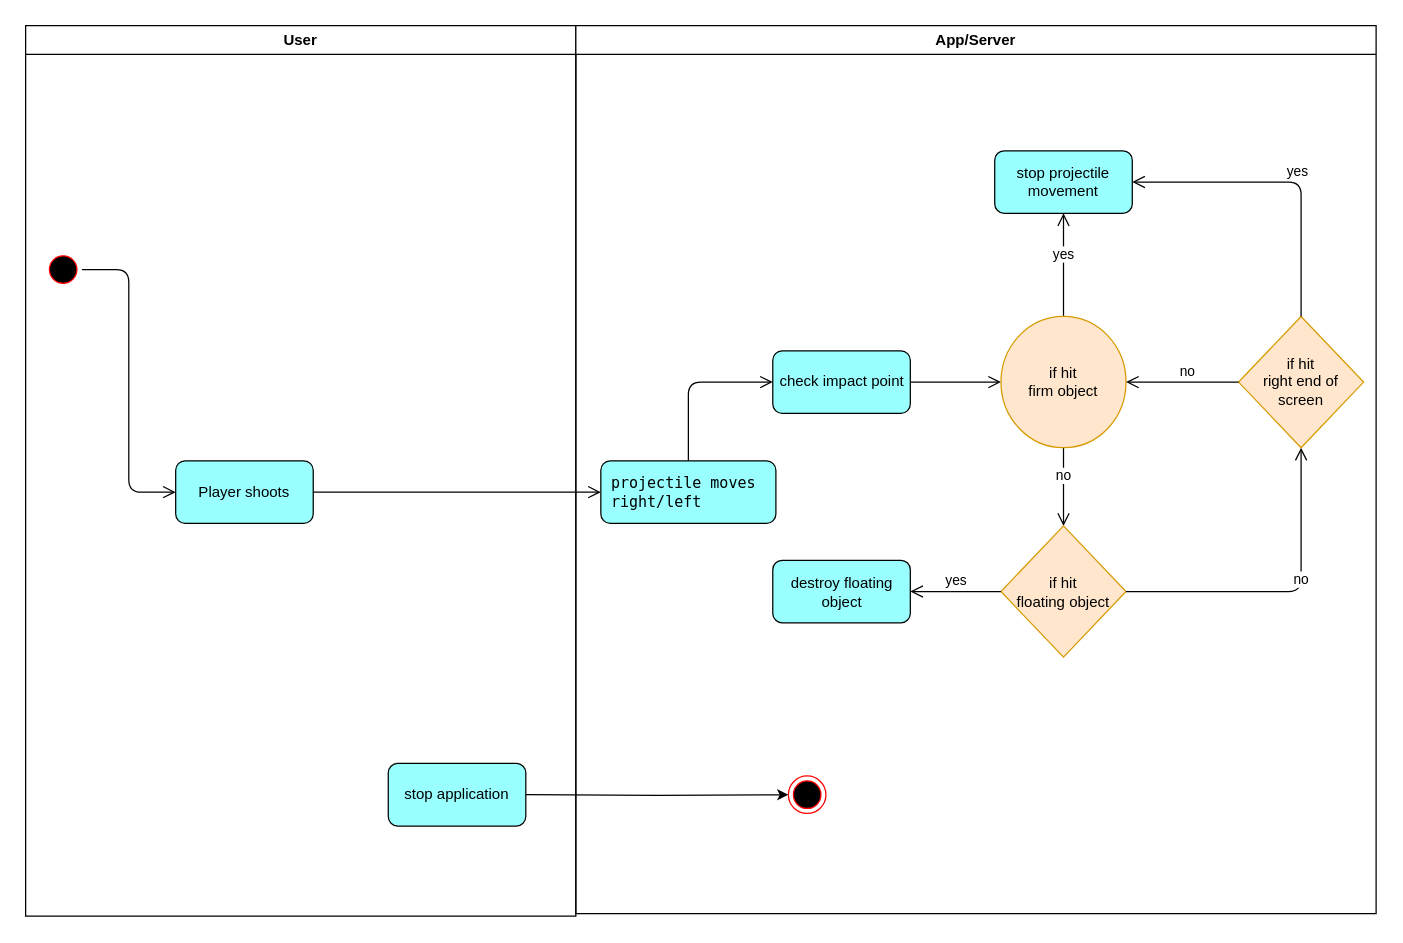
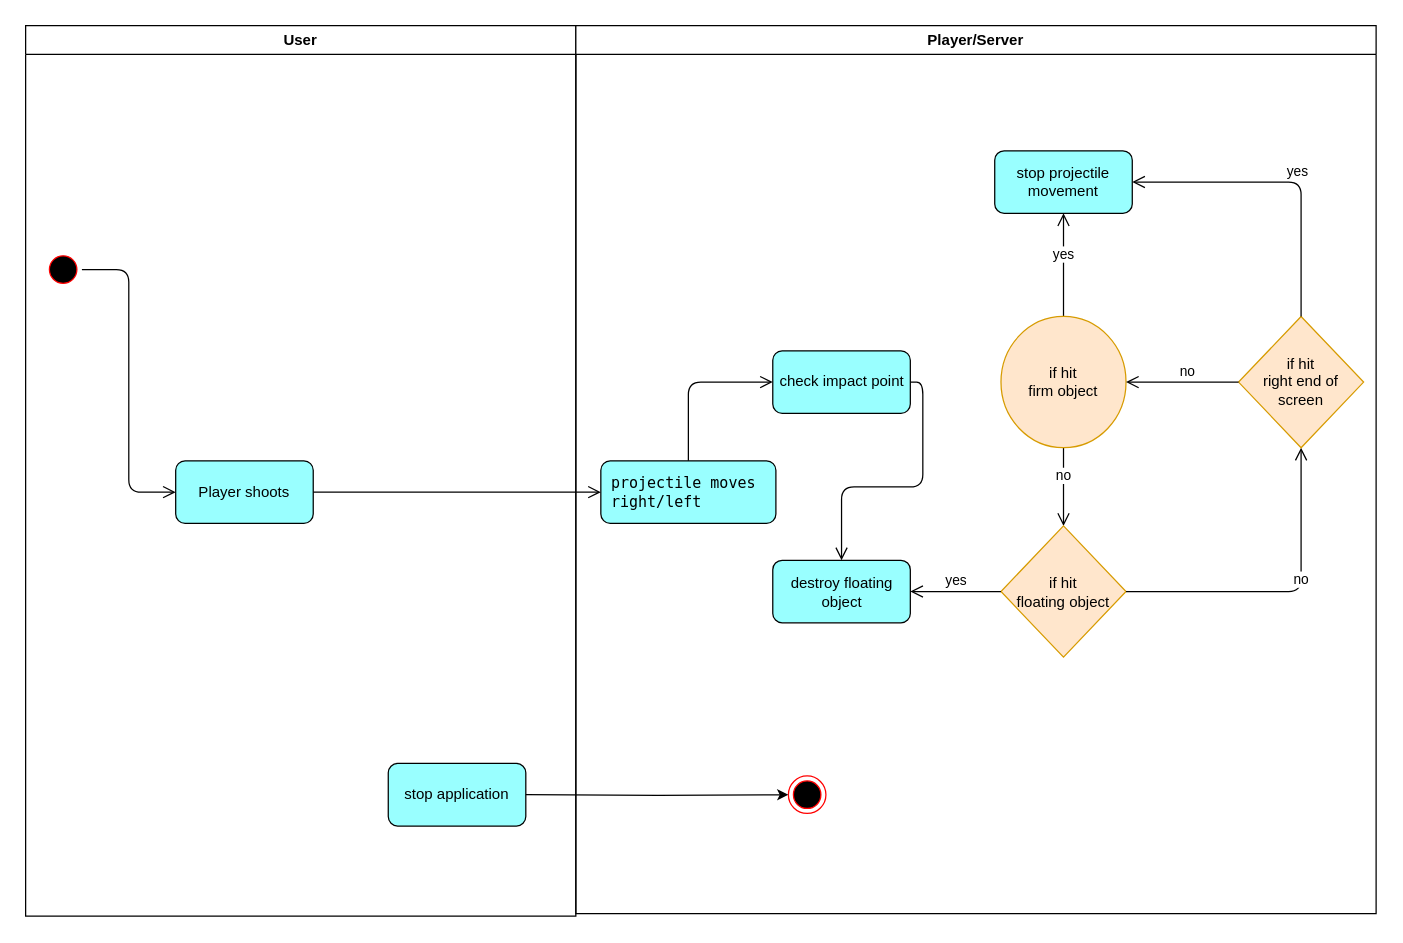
(976, 41) -> (976, 41)
(957, 382) -> (898, 487)
